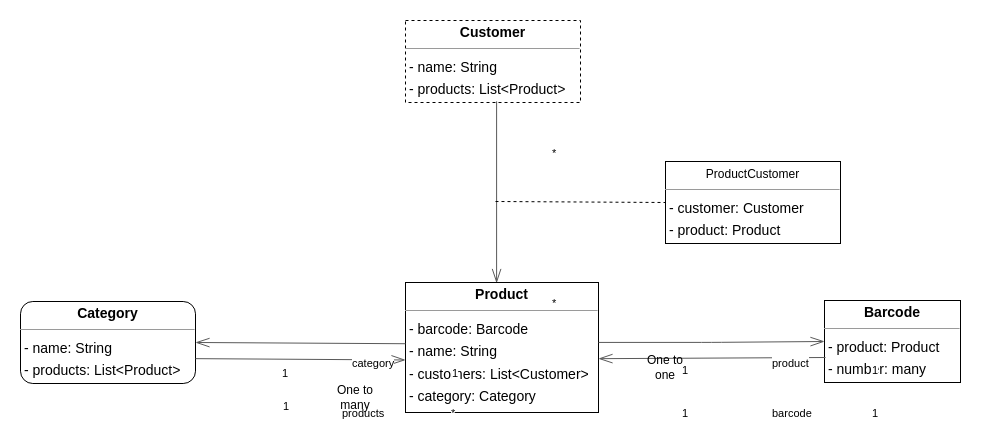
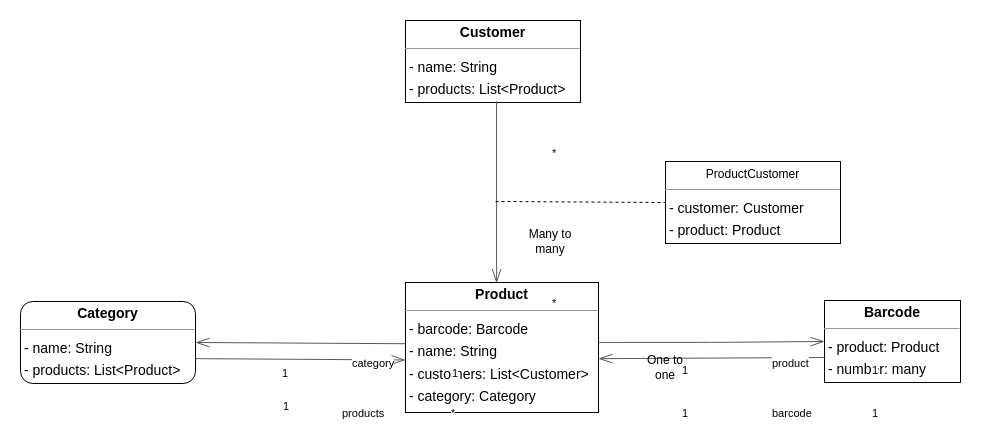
(493, 62) -> (493, 62)
none -> (551, 242)
(356, 398) -> none
